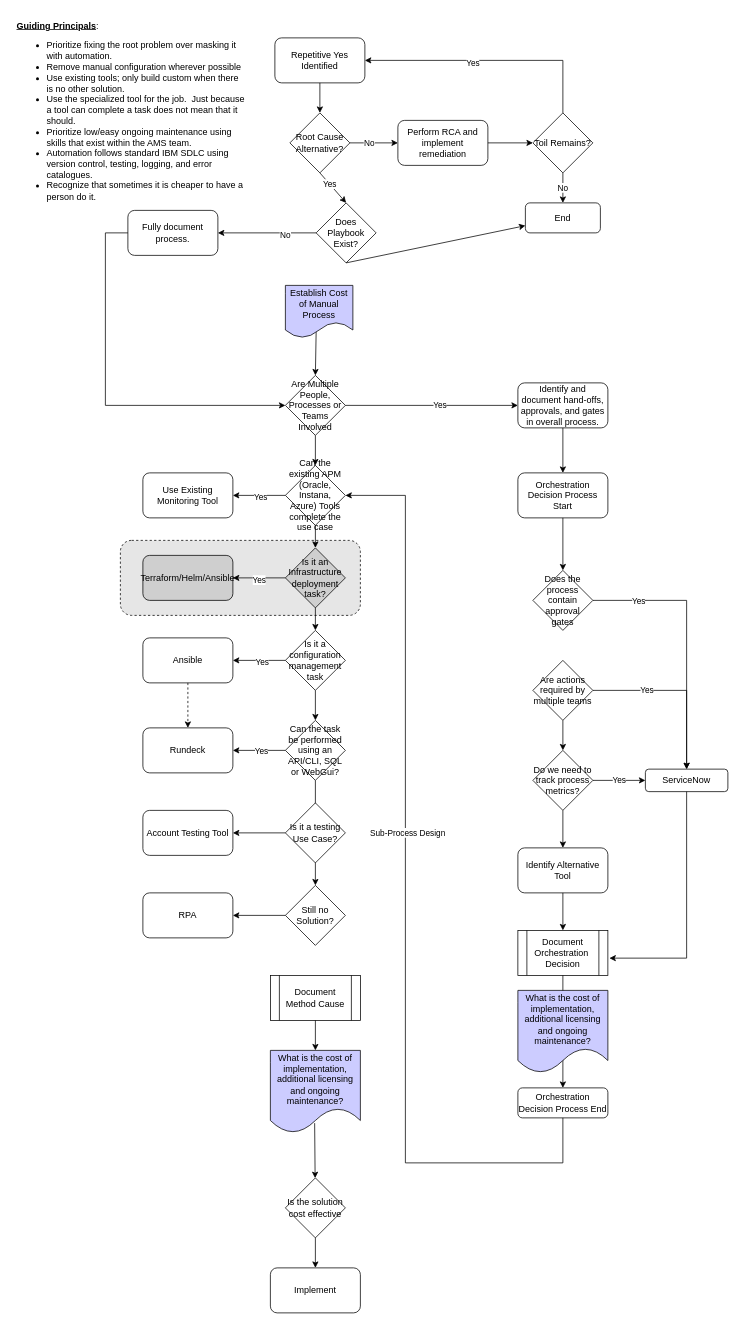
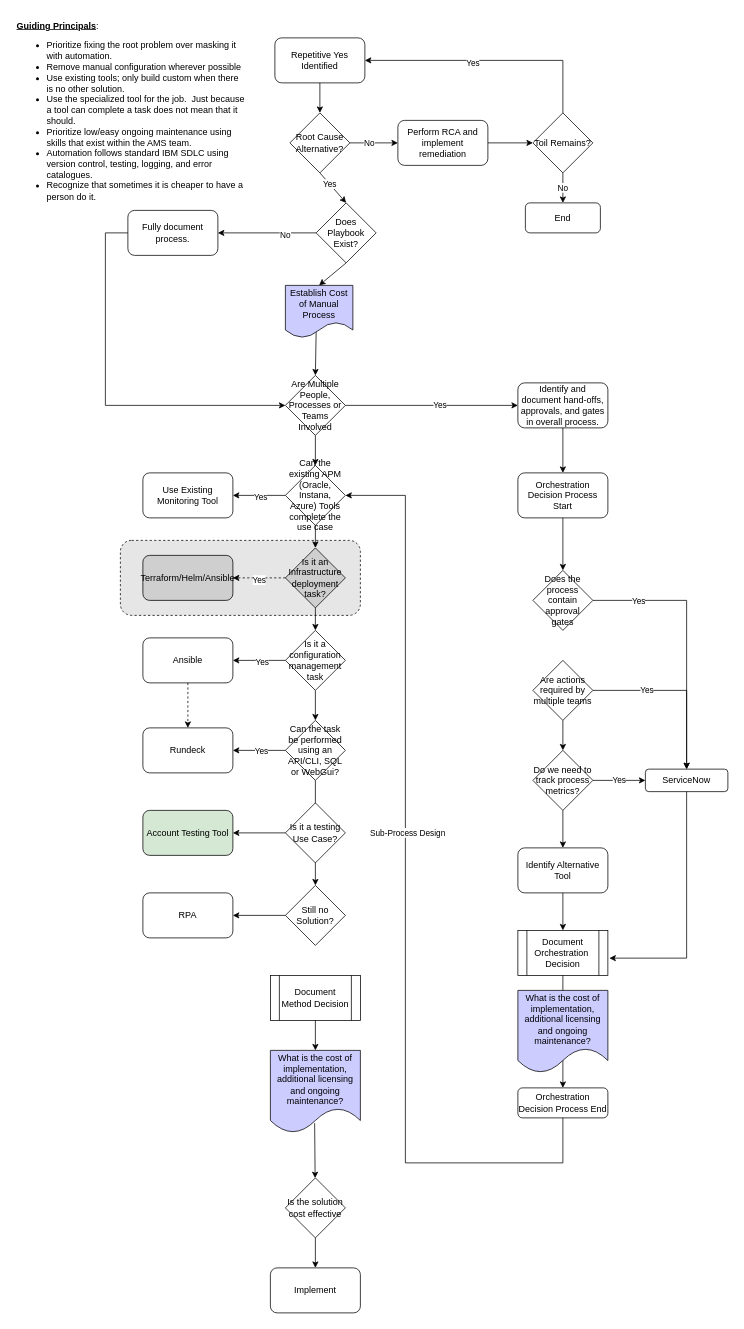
(433, 245) -> (334, 273)
(275, 578) -> (275, 578)
(188, 833) -> (188, 833)
(315, 998) -> (315, 998)
